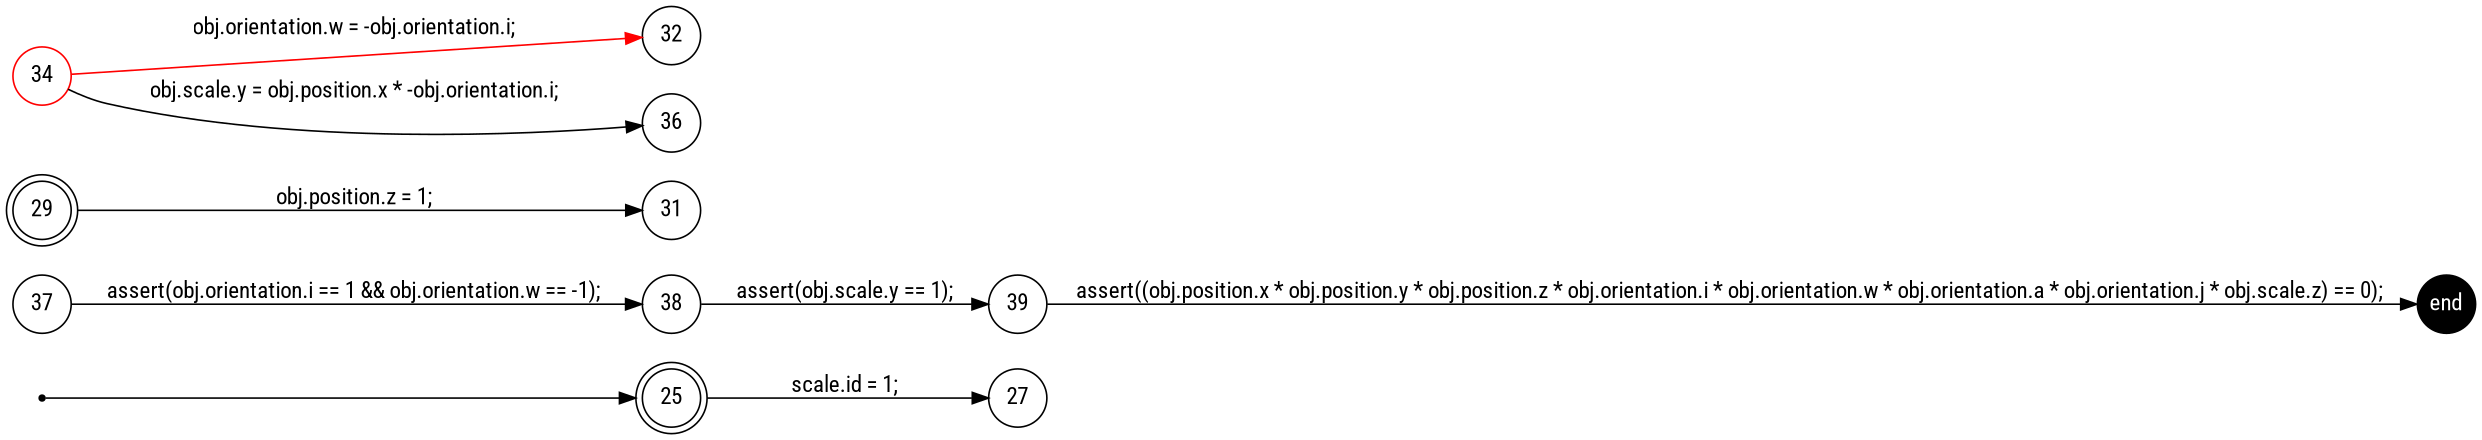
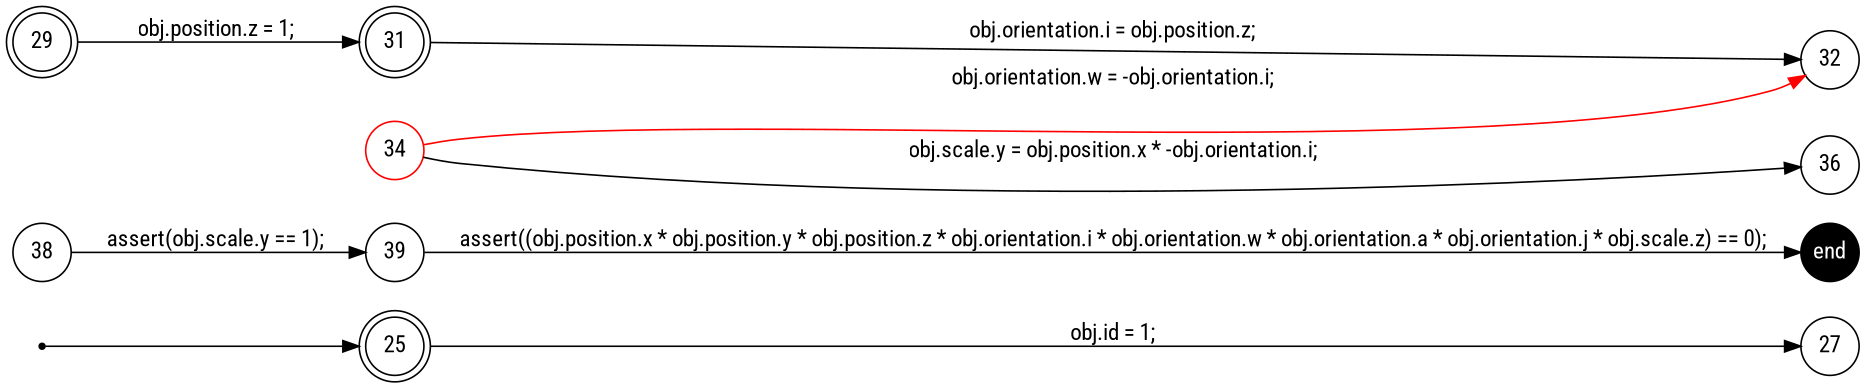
none -> (1107, 51)
(671, 210) -> (395, 42)
(42, 304) -> none
(848, 386) -> (1116, 334)
